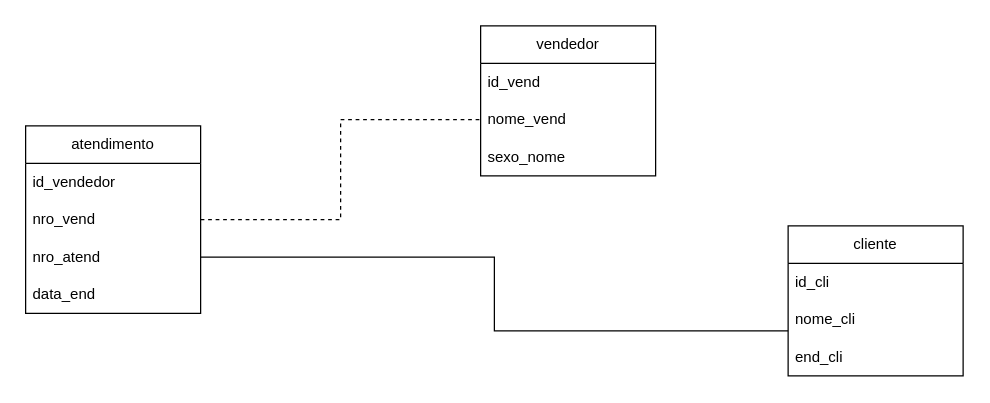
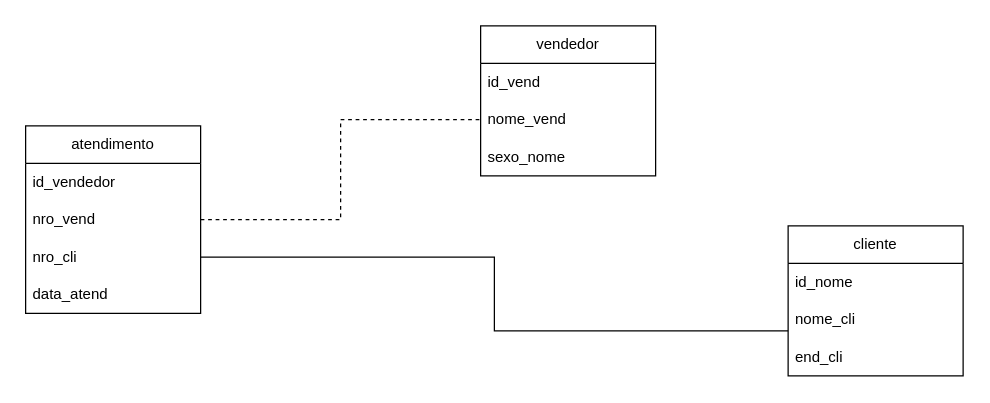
(71, 257) -> (59, 257)
(815, 282) -> (823, 282)
(67, 294) -> (75, 294)
